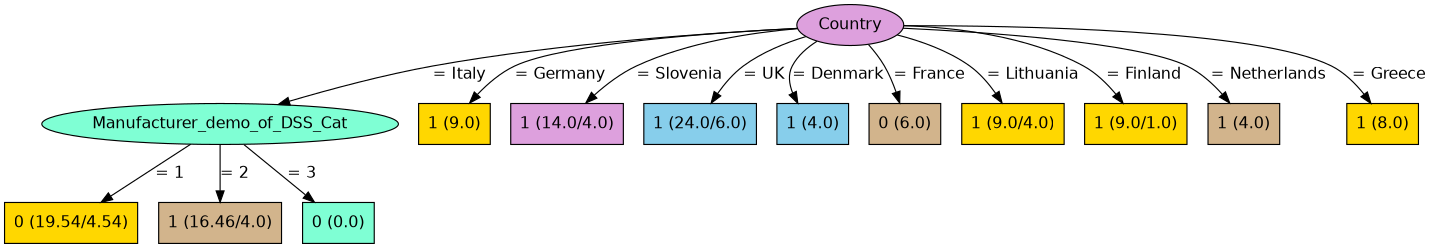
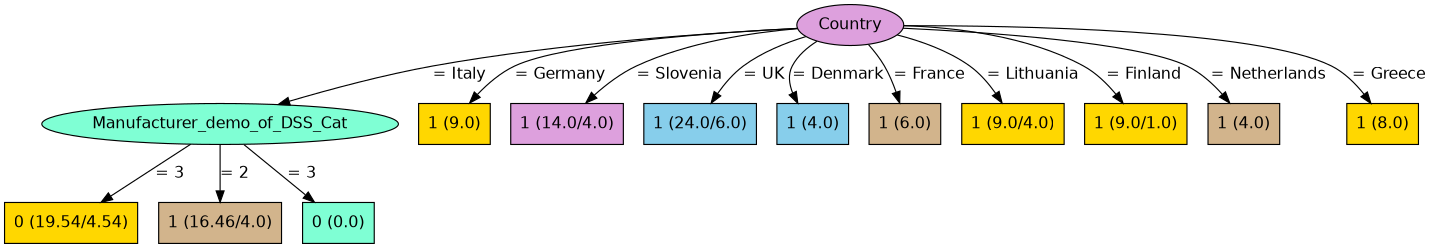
(905, 124) -> (905, 124)
(170, 173) -> (170, 173)
